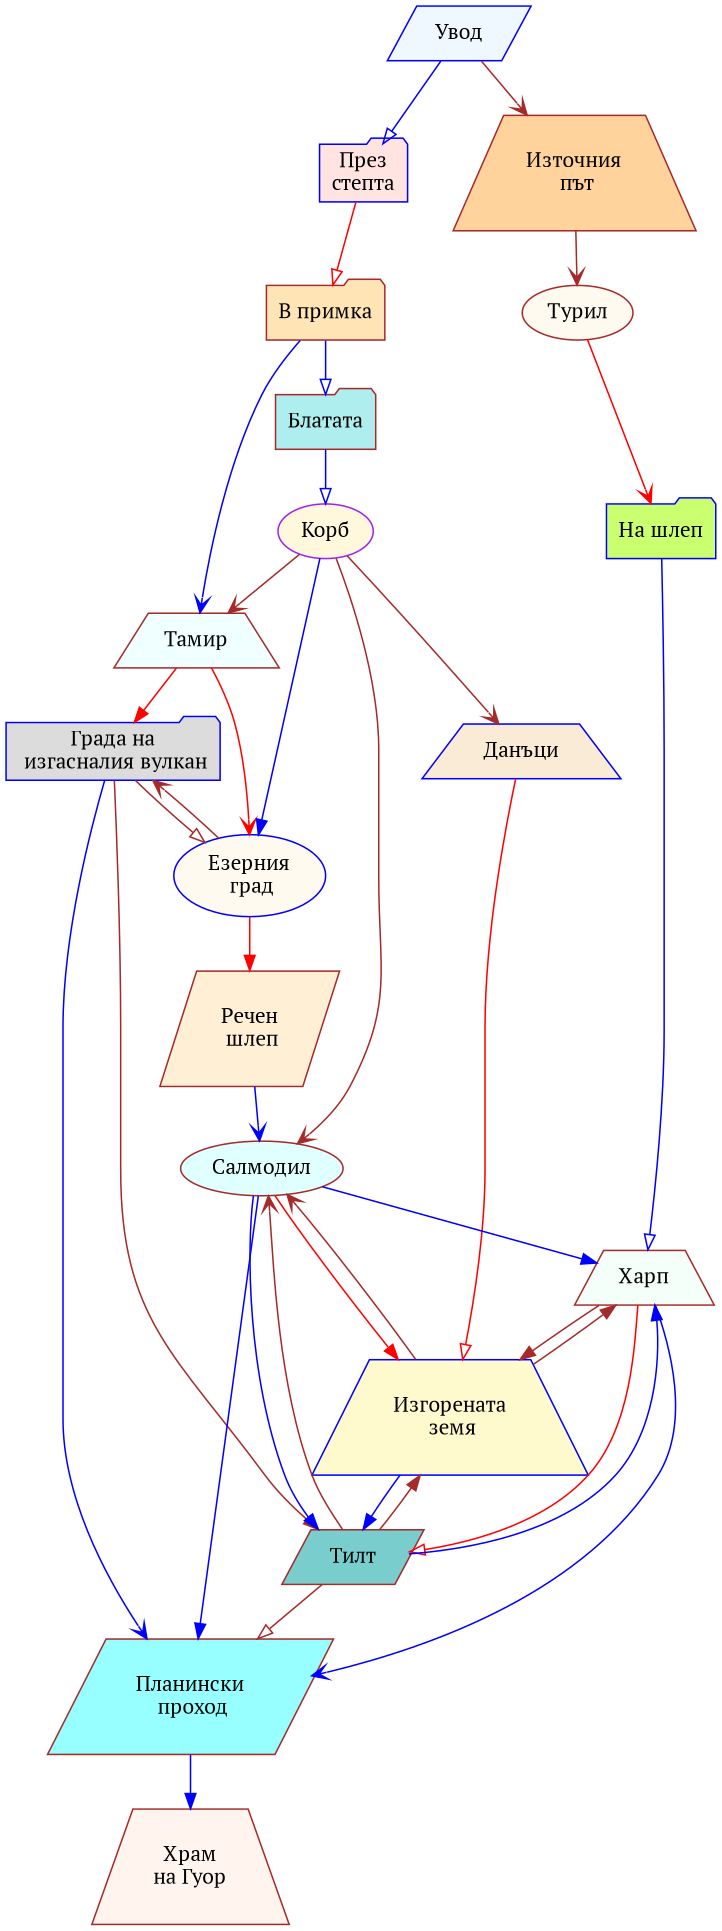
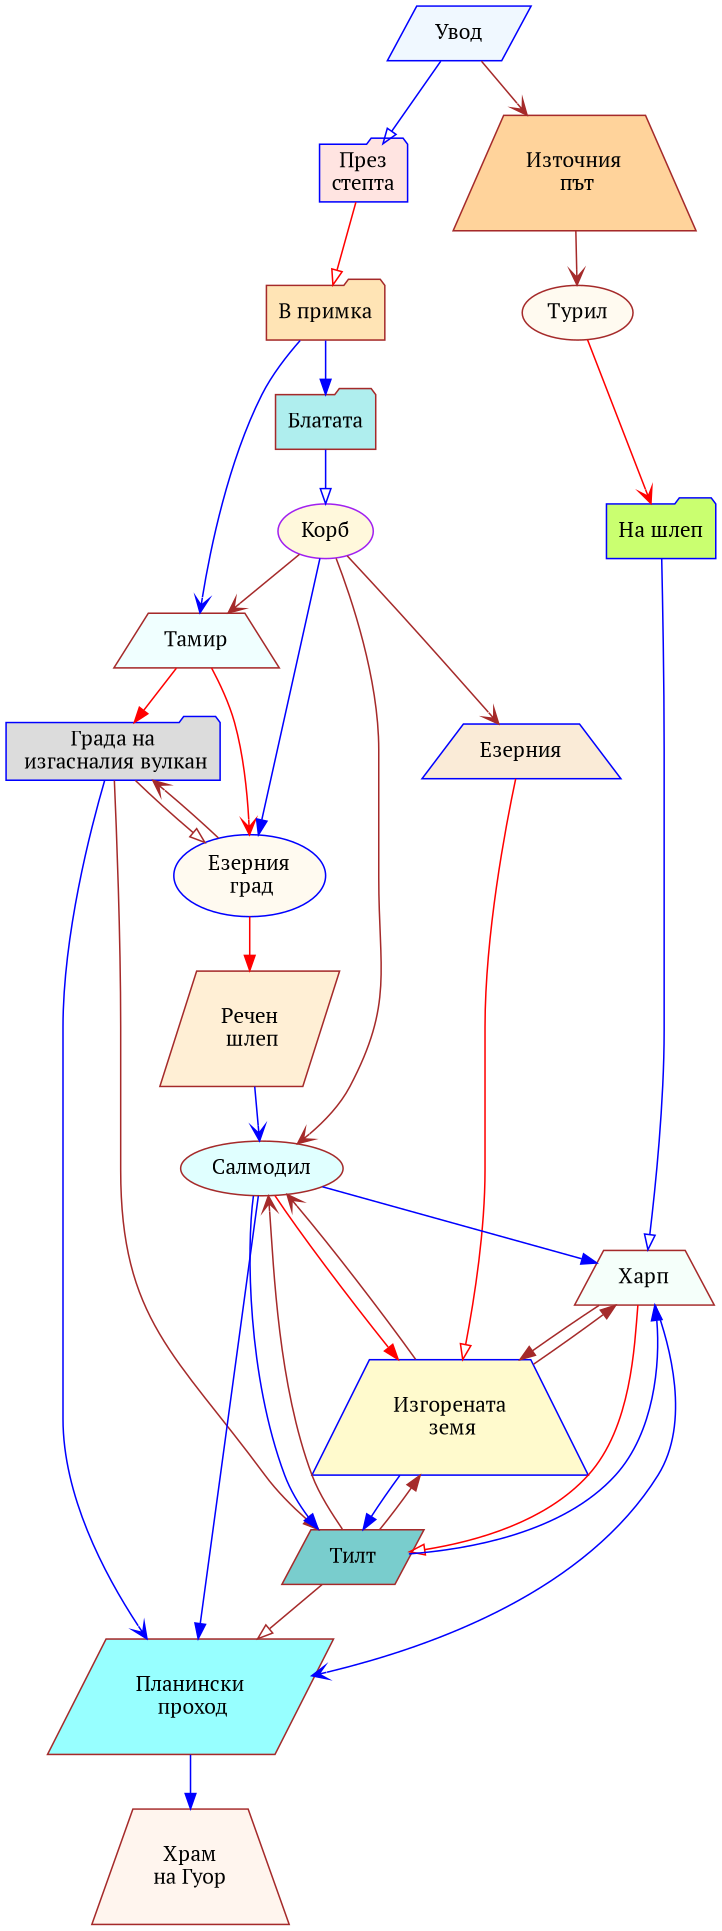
(326, 360) -> (326, 360)
(521, 751) -> (521, 751)
